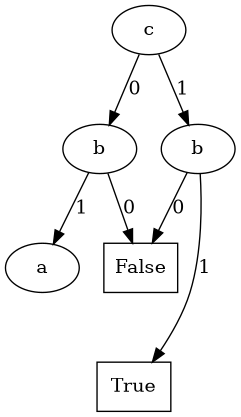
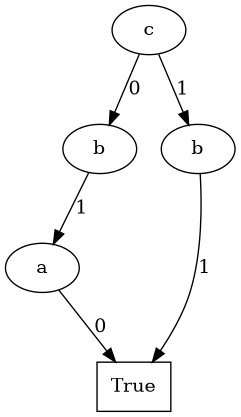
(141, 268) -> none
none -> (83, 320)
